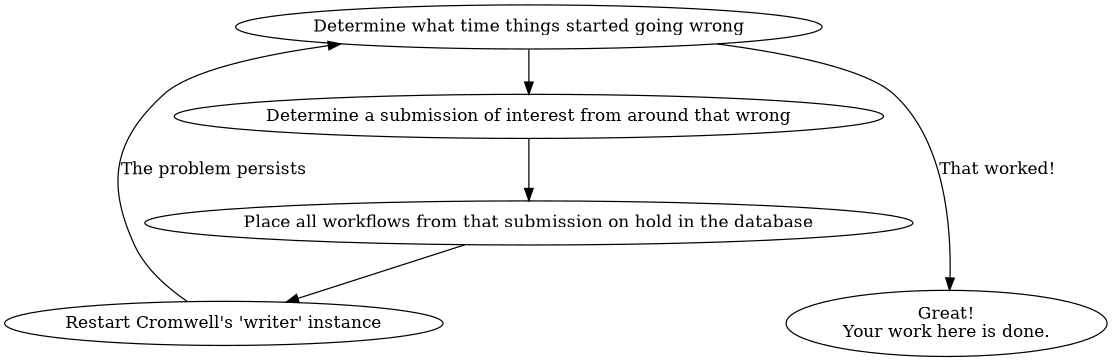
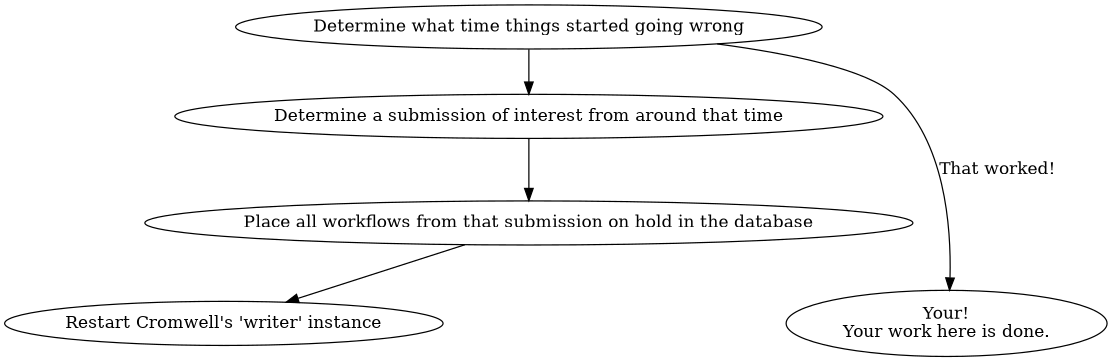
(529, 116) -> (529, 116)
(140, 121) -> none
(947, 323) -> (947, 323)
